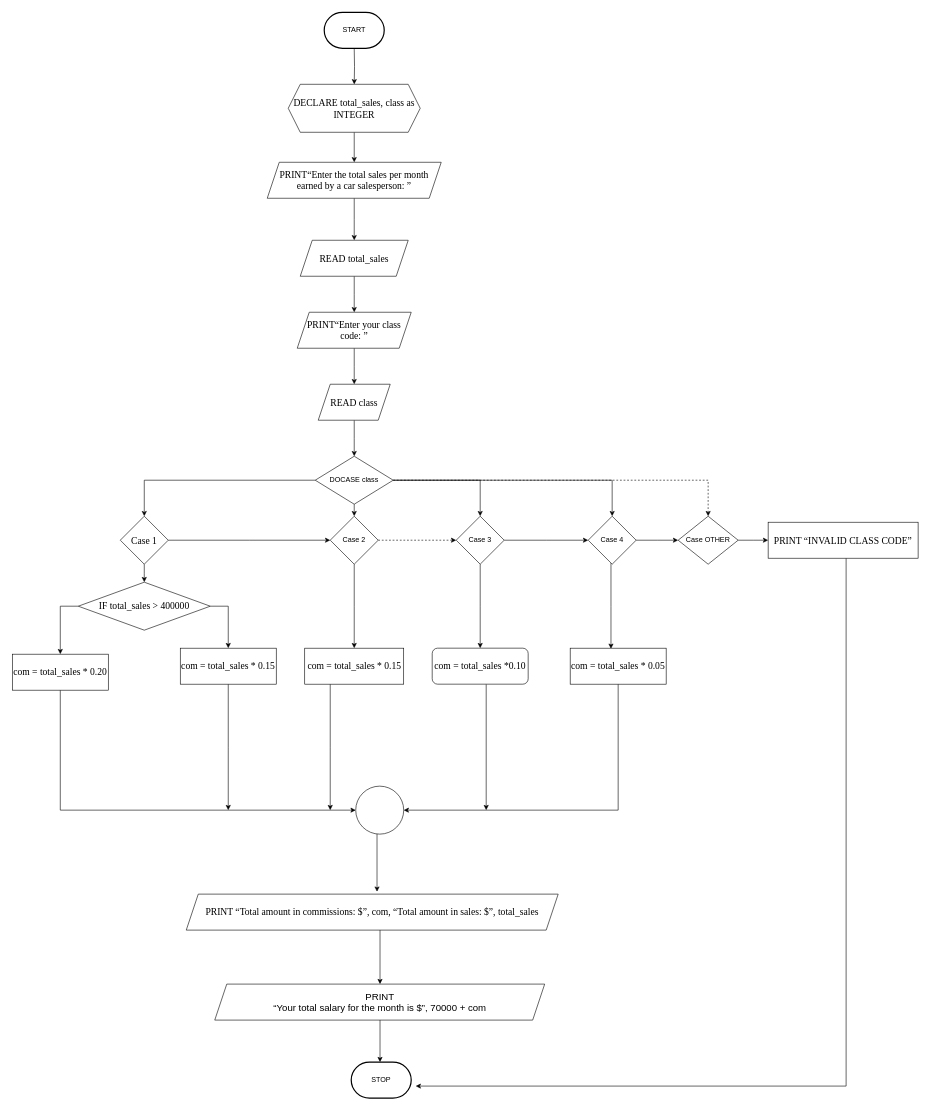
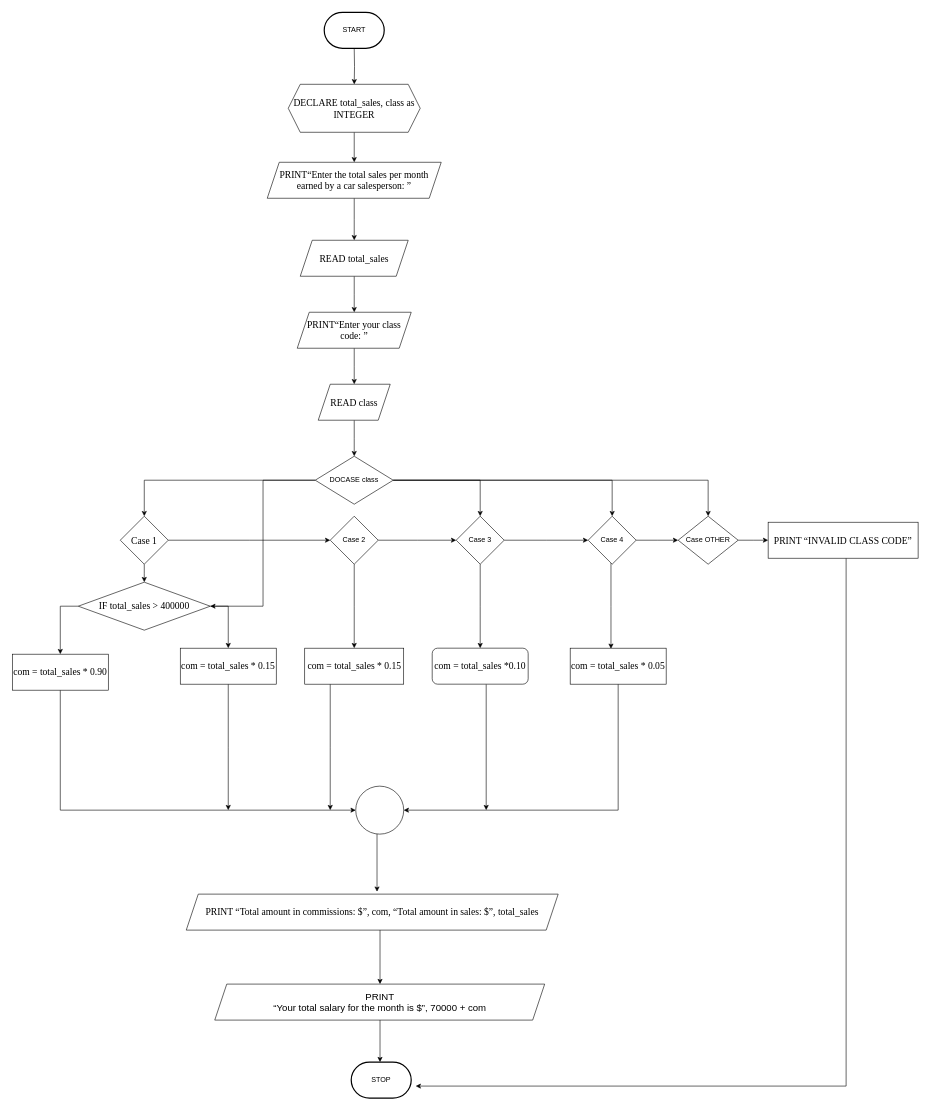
(677, 480) -> (677, 480)
(354, 510) -> (263, 560)
(414, 540) -> (414, 540)
(60, 672) -> (60, 672)
